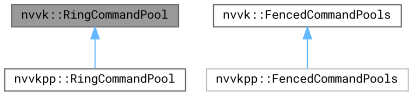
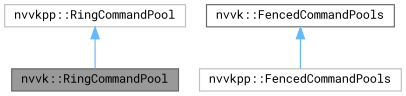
(95, 54) -> (95, 54)
(95, 80) -> (95, 16)
